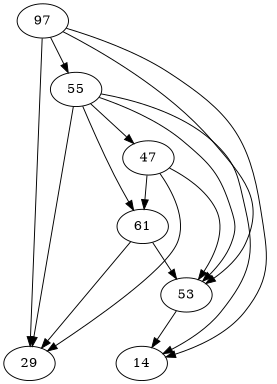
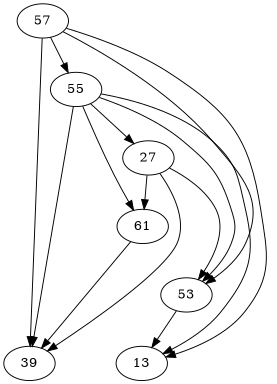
(43, 21) -> (43, 21)
(148, 158) -> (148, 158)
(161, 255) -> none
(29, 363) -> (29, 363)
(142, 363) -> (142, 363)
